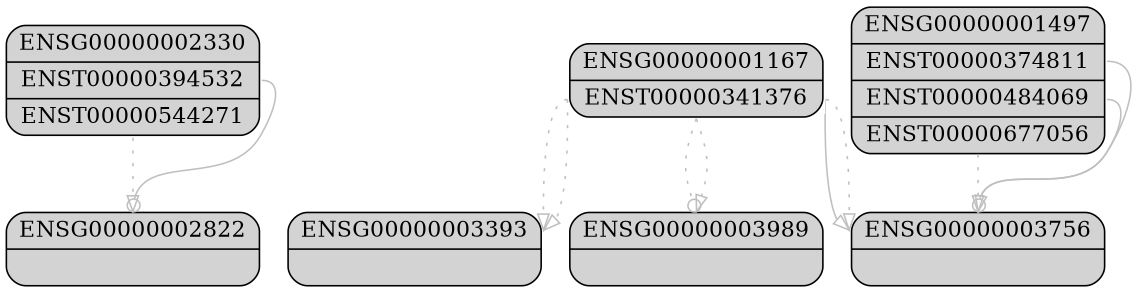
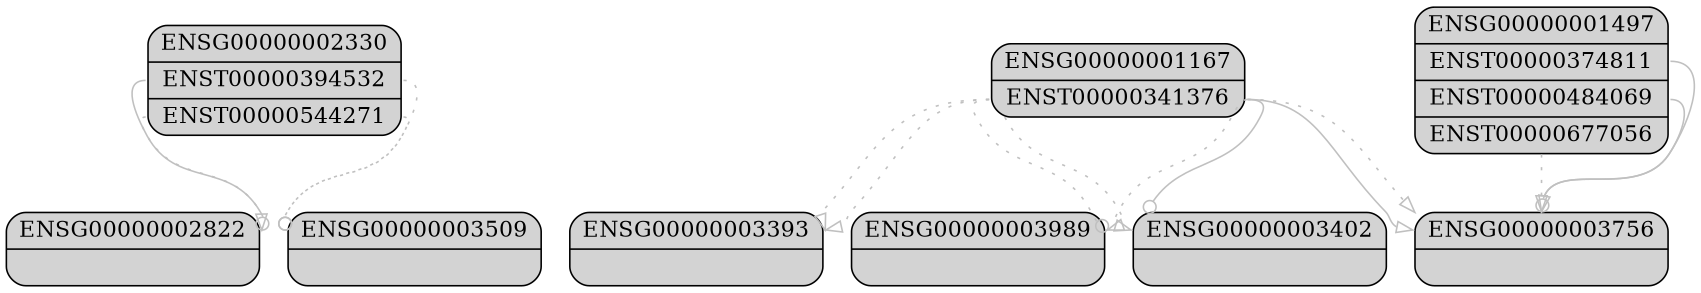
none -> (415, 249)
none -> (1260, 249)
